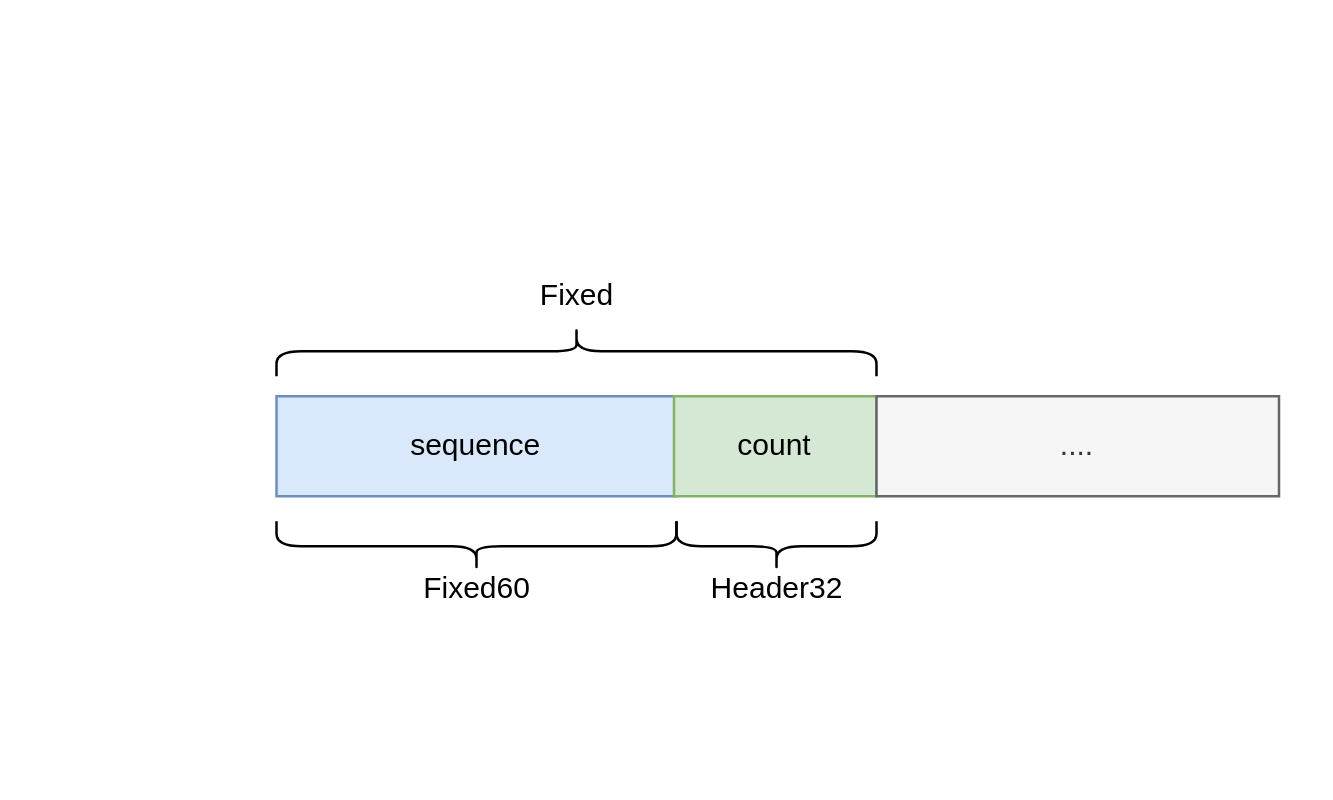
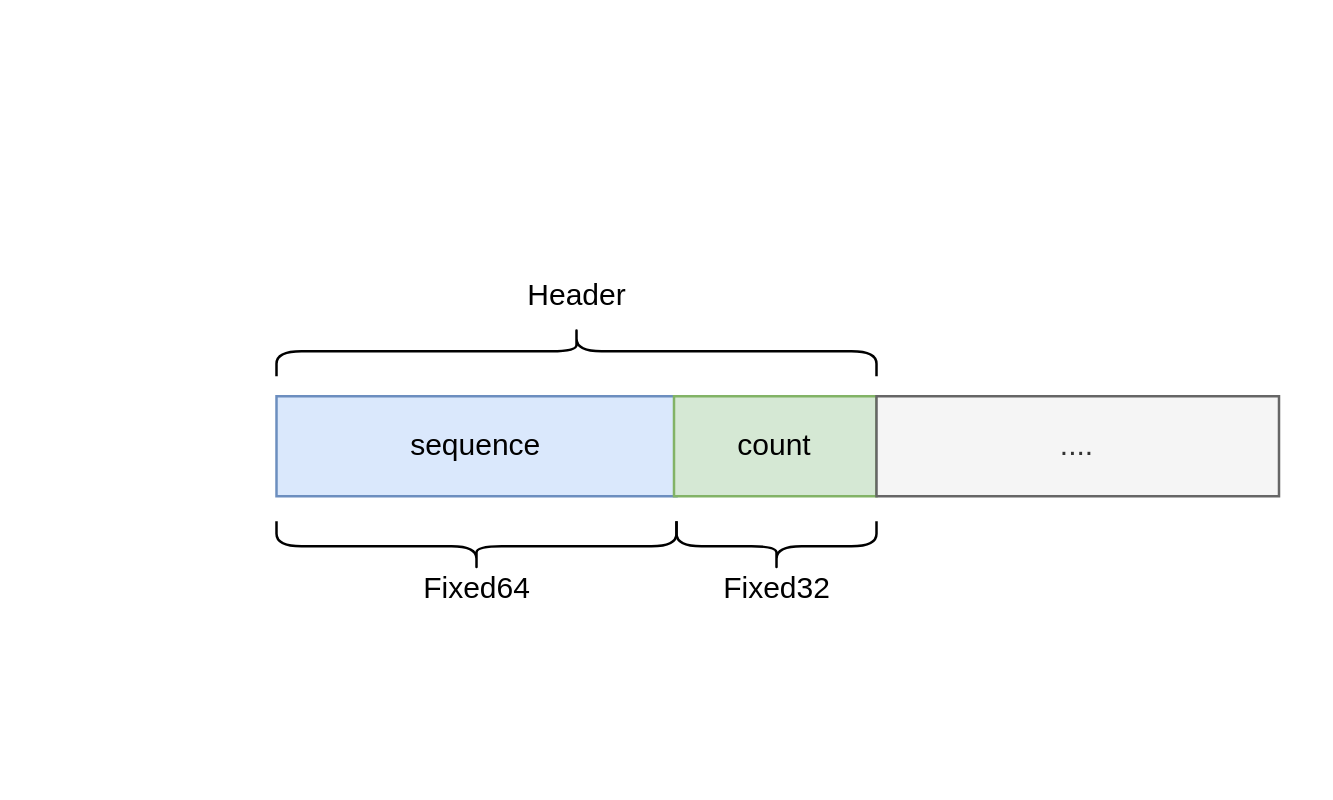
(578, 296) -> (578, 296)
(478, 589) -> (478, 589)
(778, 589) -> (778, 589)
